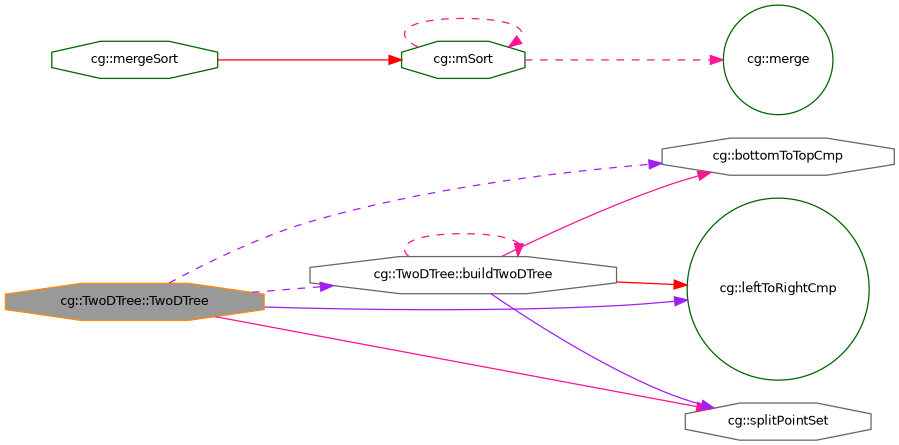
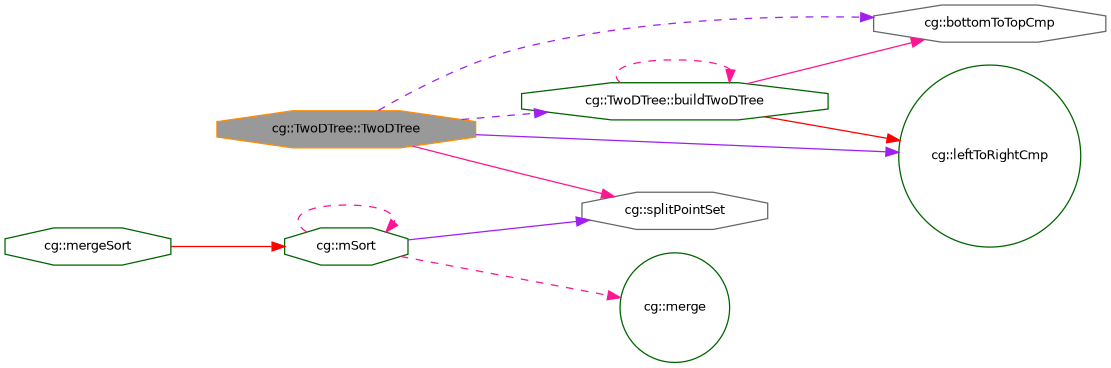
(463, 275) -> (675, 101)
(592, 357) -> (492, 231)
